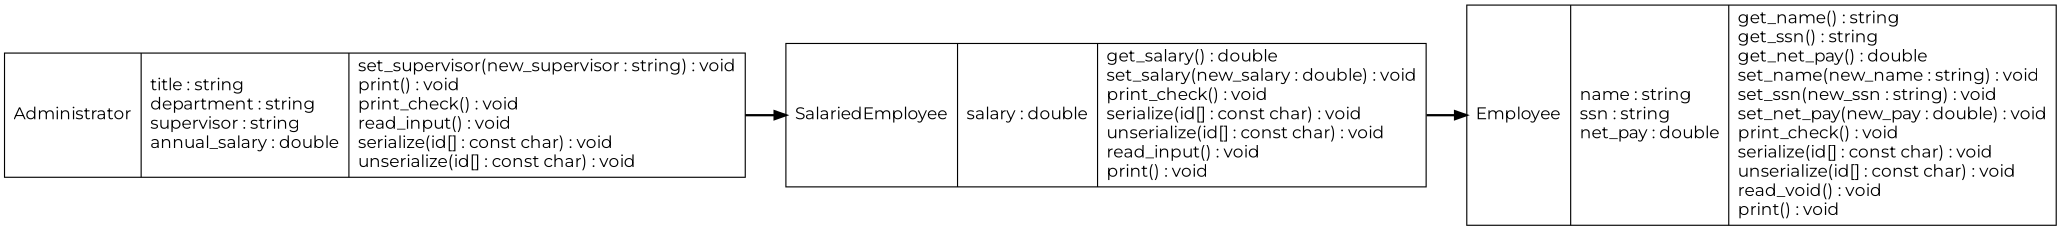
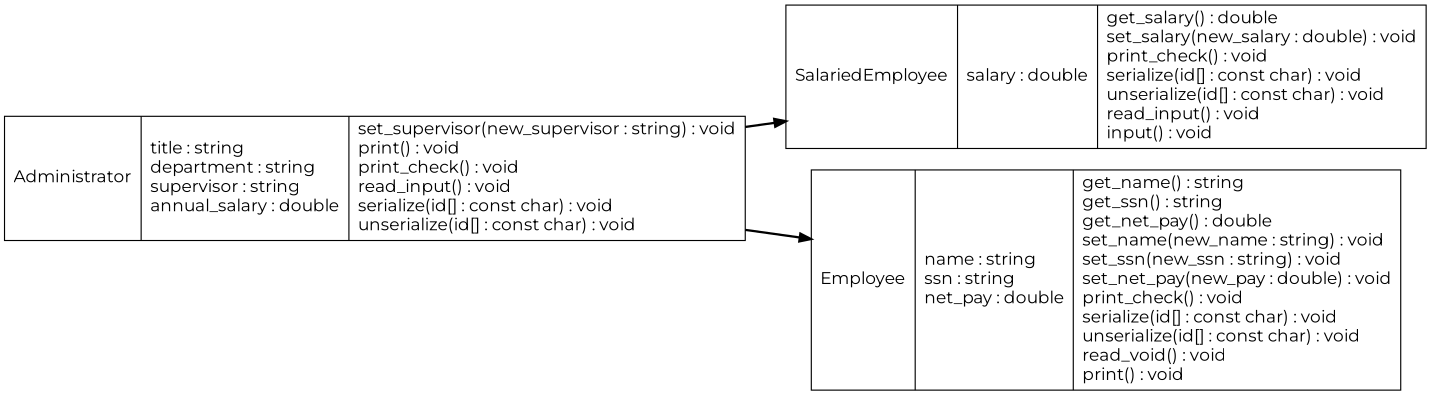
(1441, 115) -> (773, 234)
(1158, 172) -> (1160, 133)
